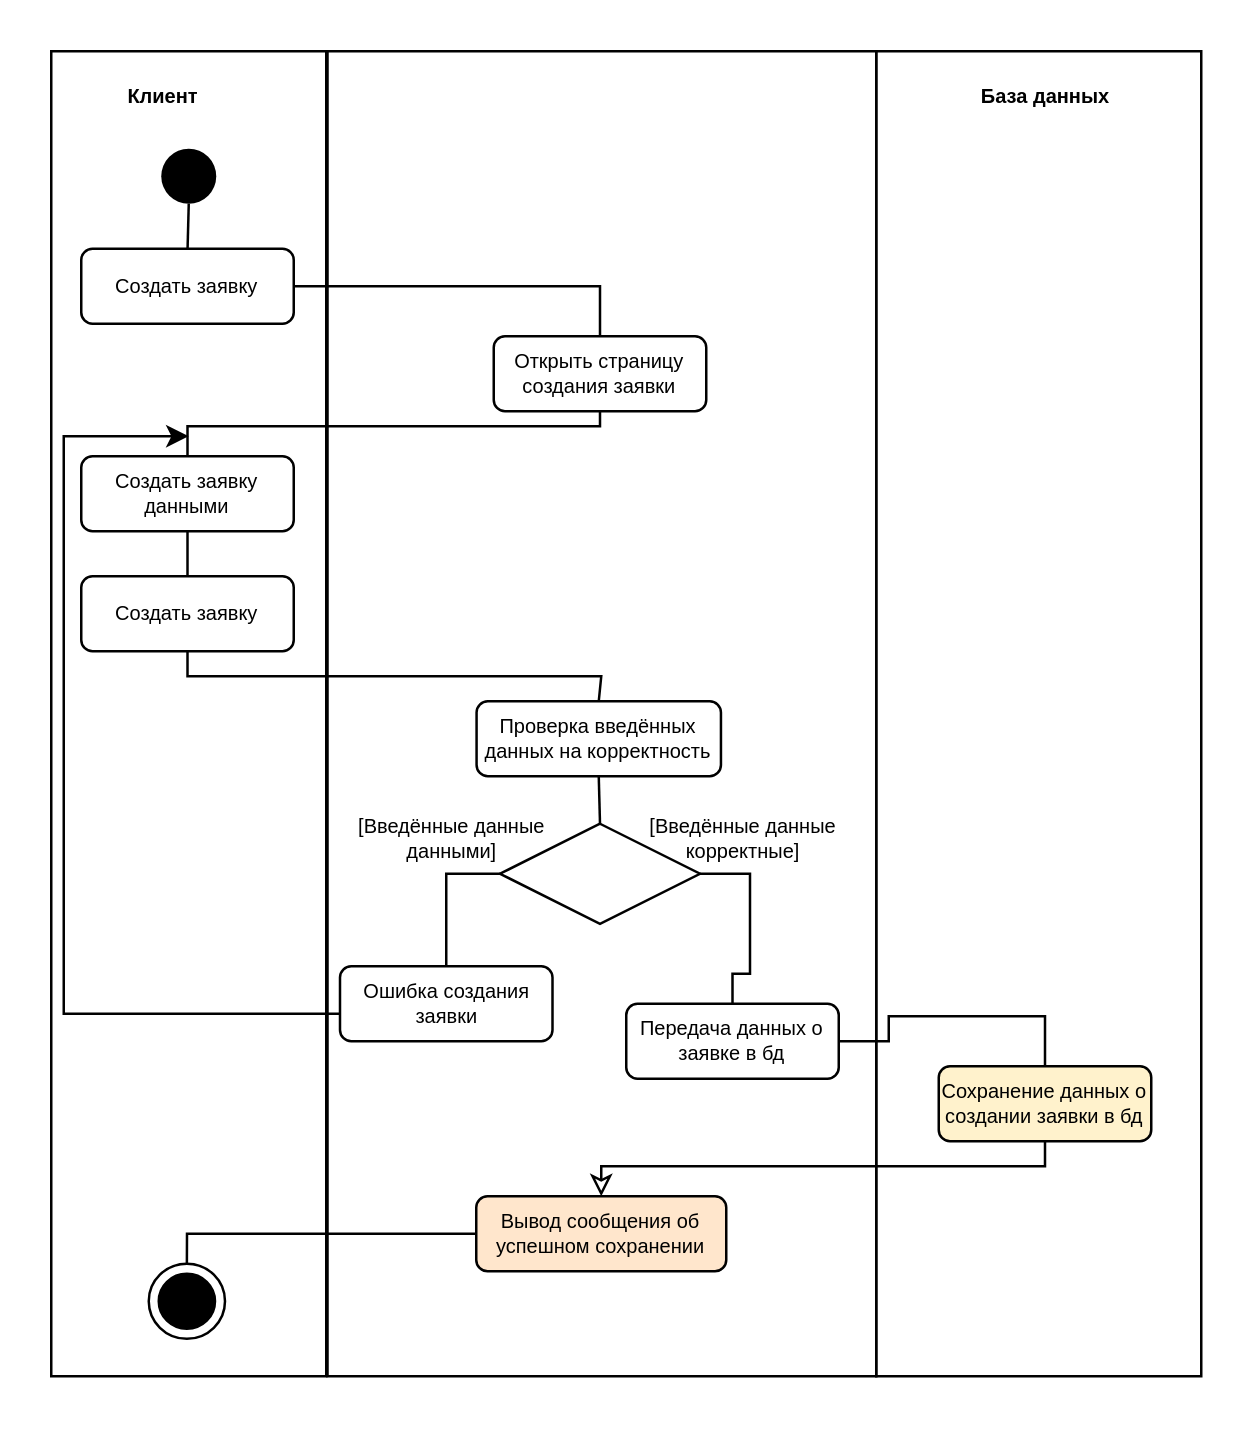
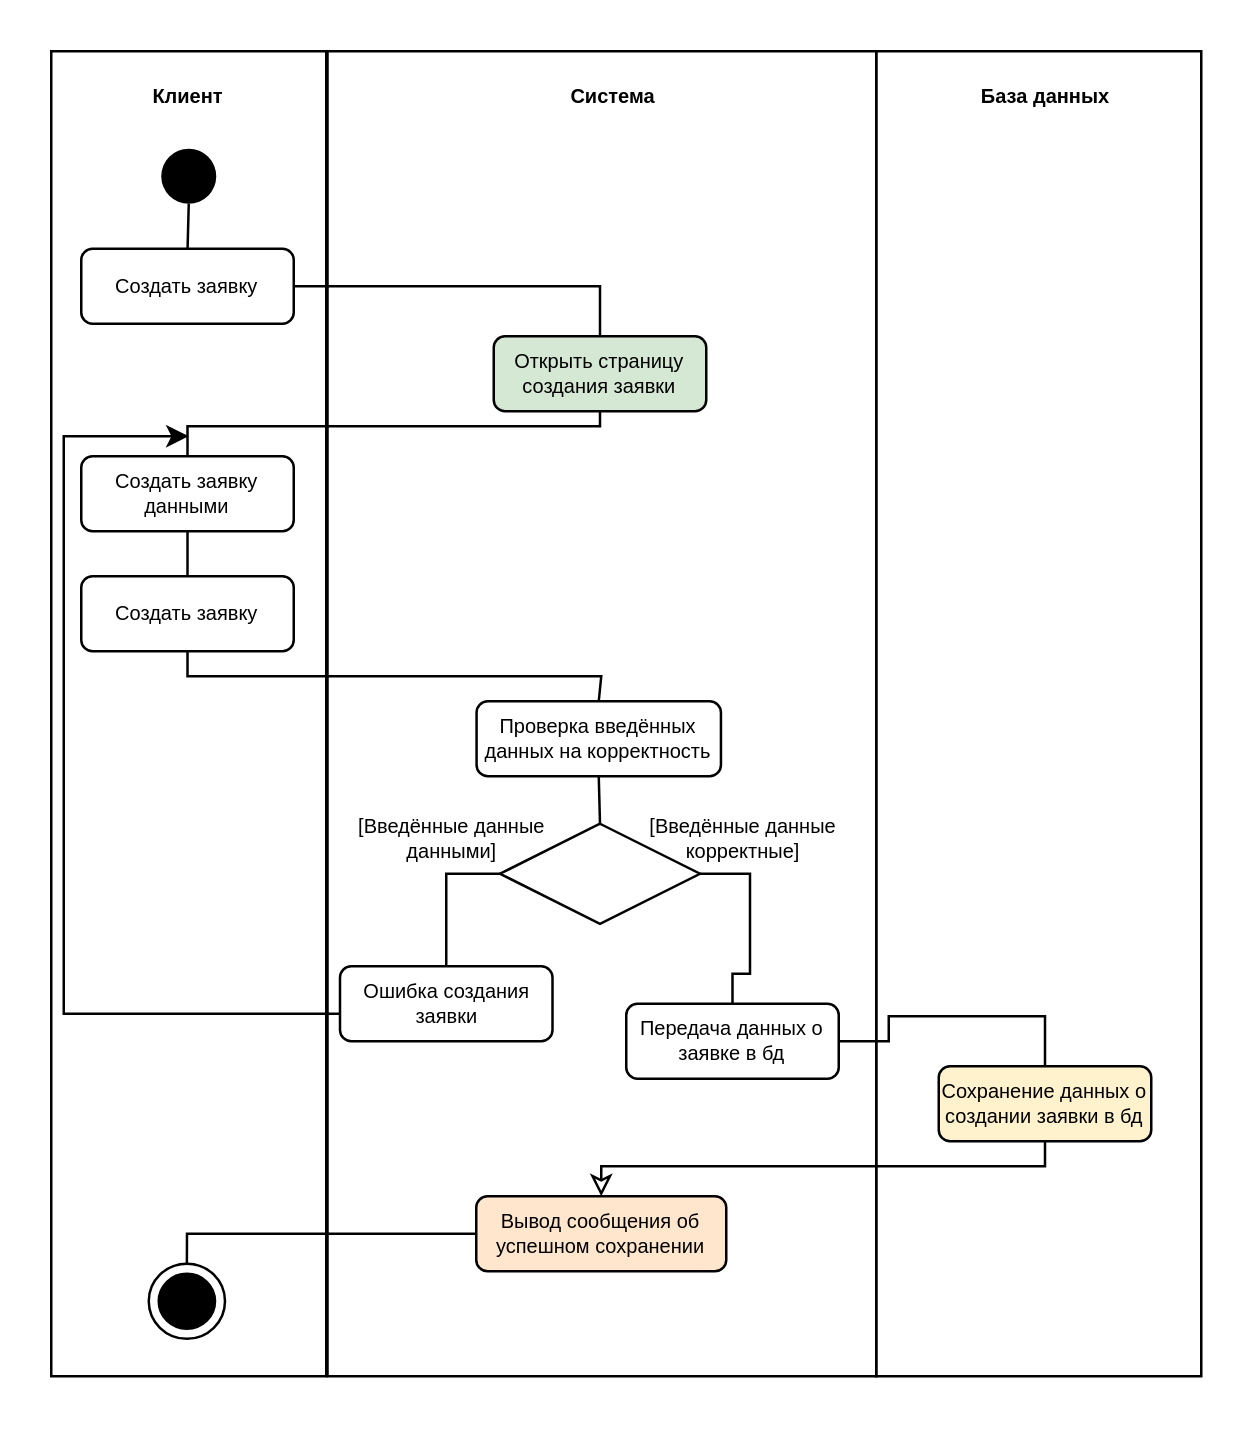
(164, 96) -> (189, 96)
none -> (614, 96)
(600, 374) -> (600, 374)
